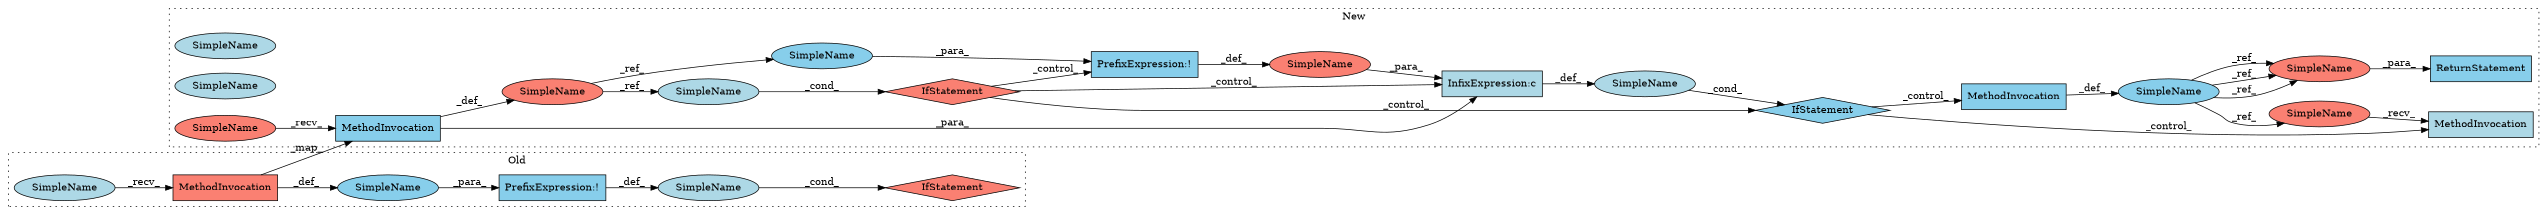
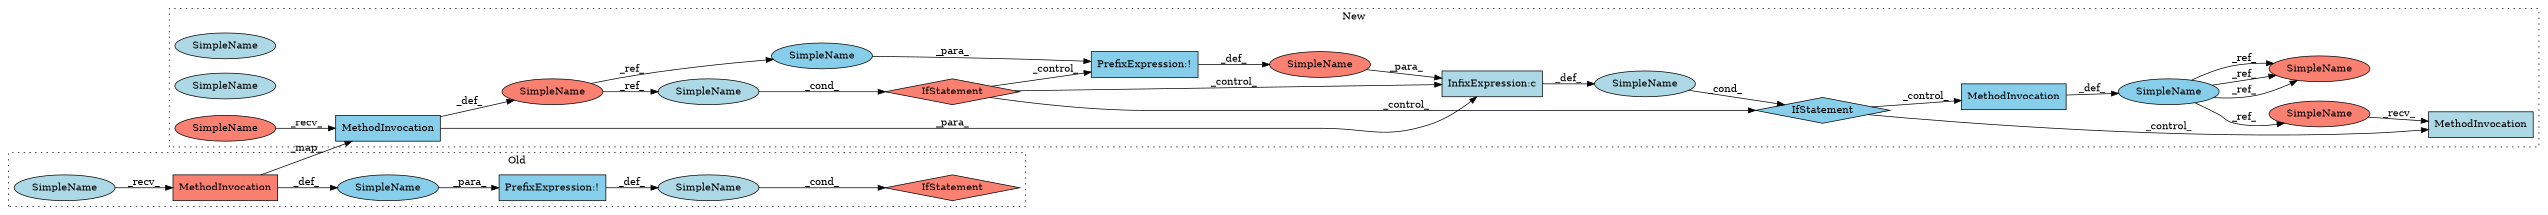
(2481, 69) -> none
